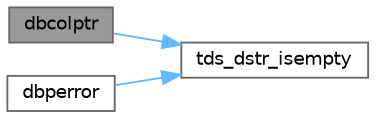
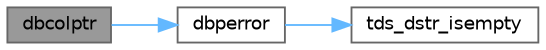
(138, 38) -> (135, 25)
